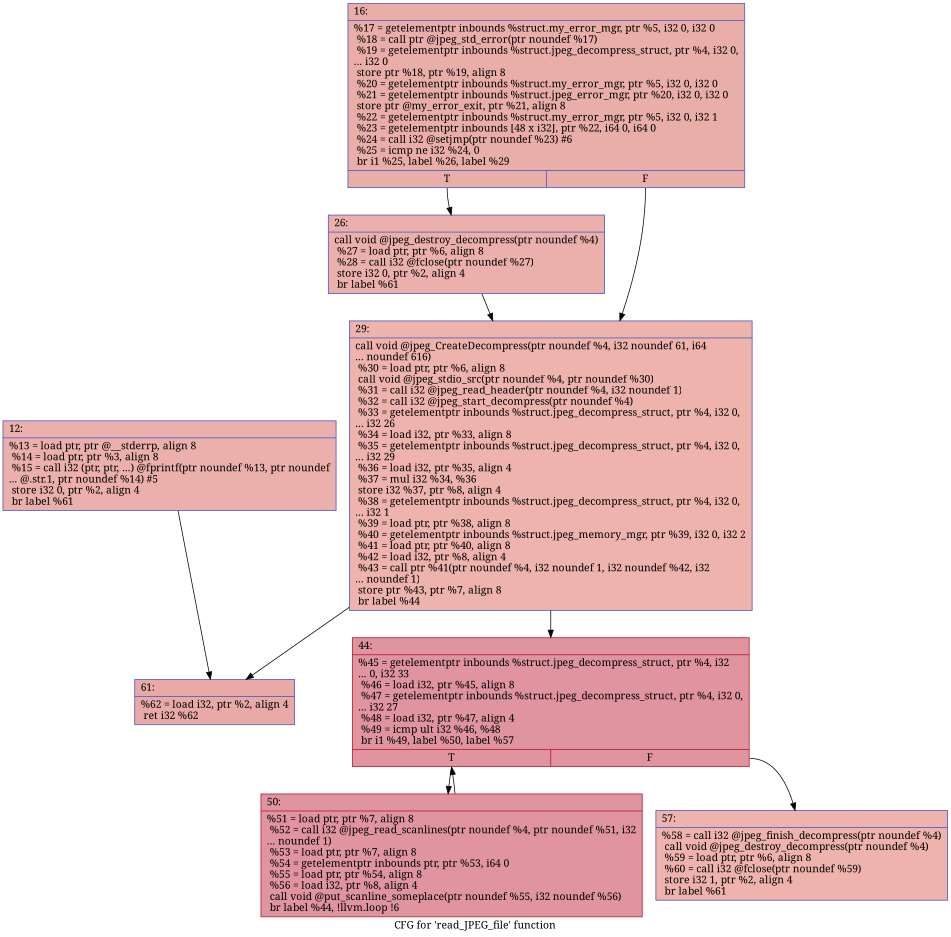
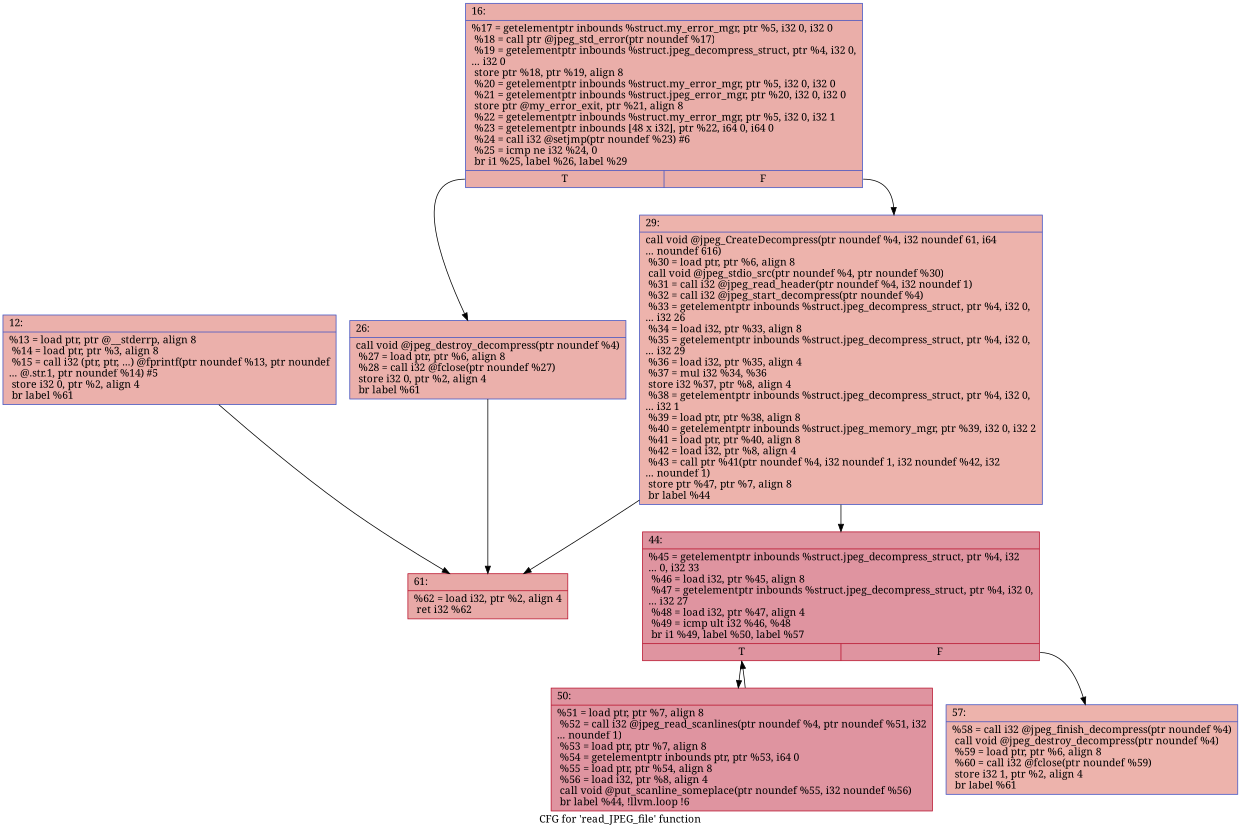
(486, 304) -> (488, 483)
(429, 590) -> (719, 485)
(215, 702) -> (488, 596)
